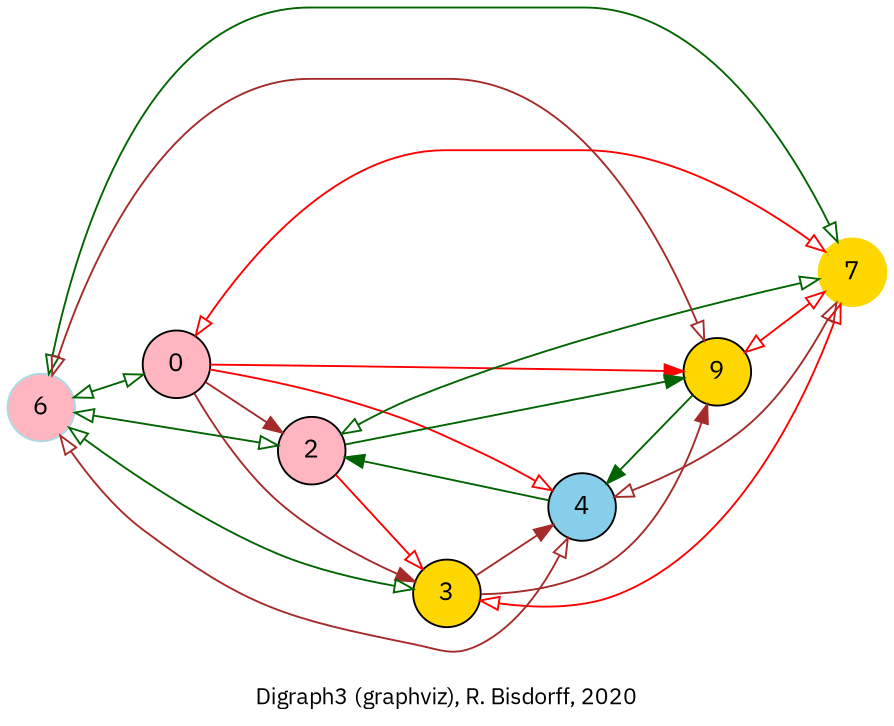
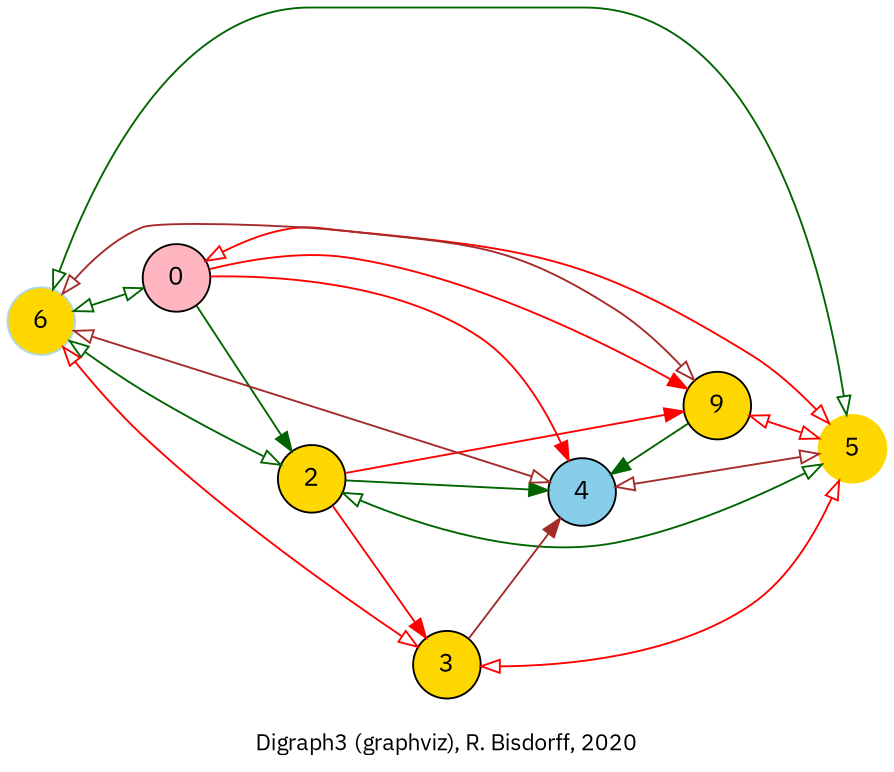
(853, 272) -> (853, 449)
(236, 402) -> (239, 370)
(362, 405) -> (415, 306)
(41, 407) -> (41, 321)
(505, 413) -> (505, 444)
(312, 451) -> (312, 479)
(456, 481) -> (437, 485)
(279, 502) -> none
(373, 515) -> (374, 564)
(231, 532) -> (229, 510)
(624, 551) -> none
